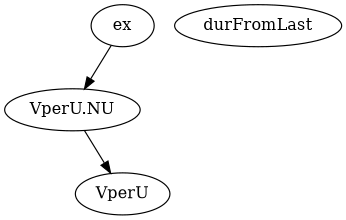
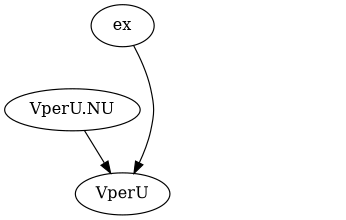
(258, 26) -> none
(101, 62) -> (153, 104)
